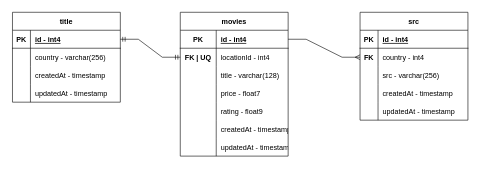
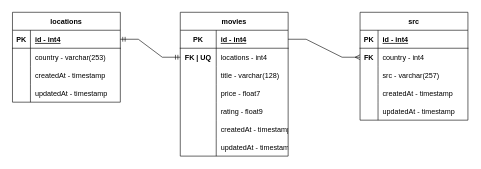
(66, 22) -> (66, 22)
(77, 58) -> (77, 58)
(250, 58) -> (248, 58)
(417, 76) -> (417, 76)
